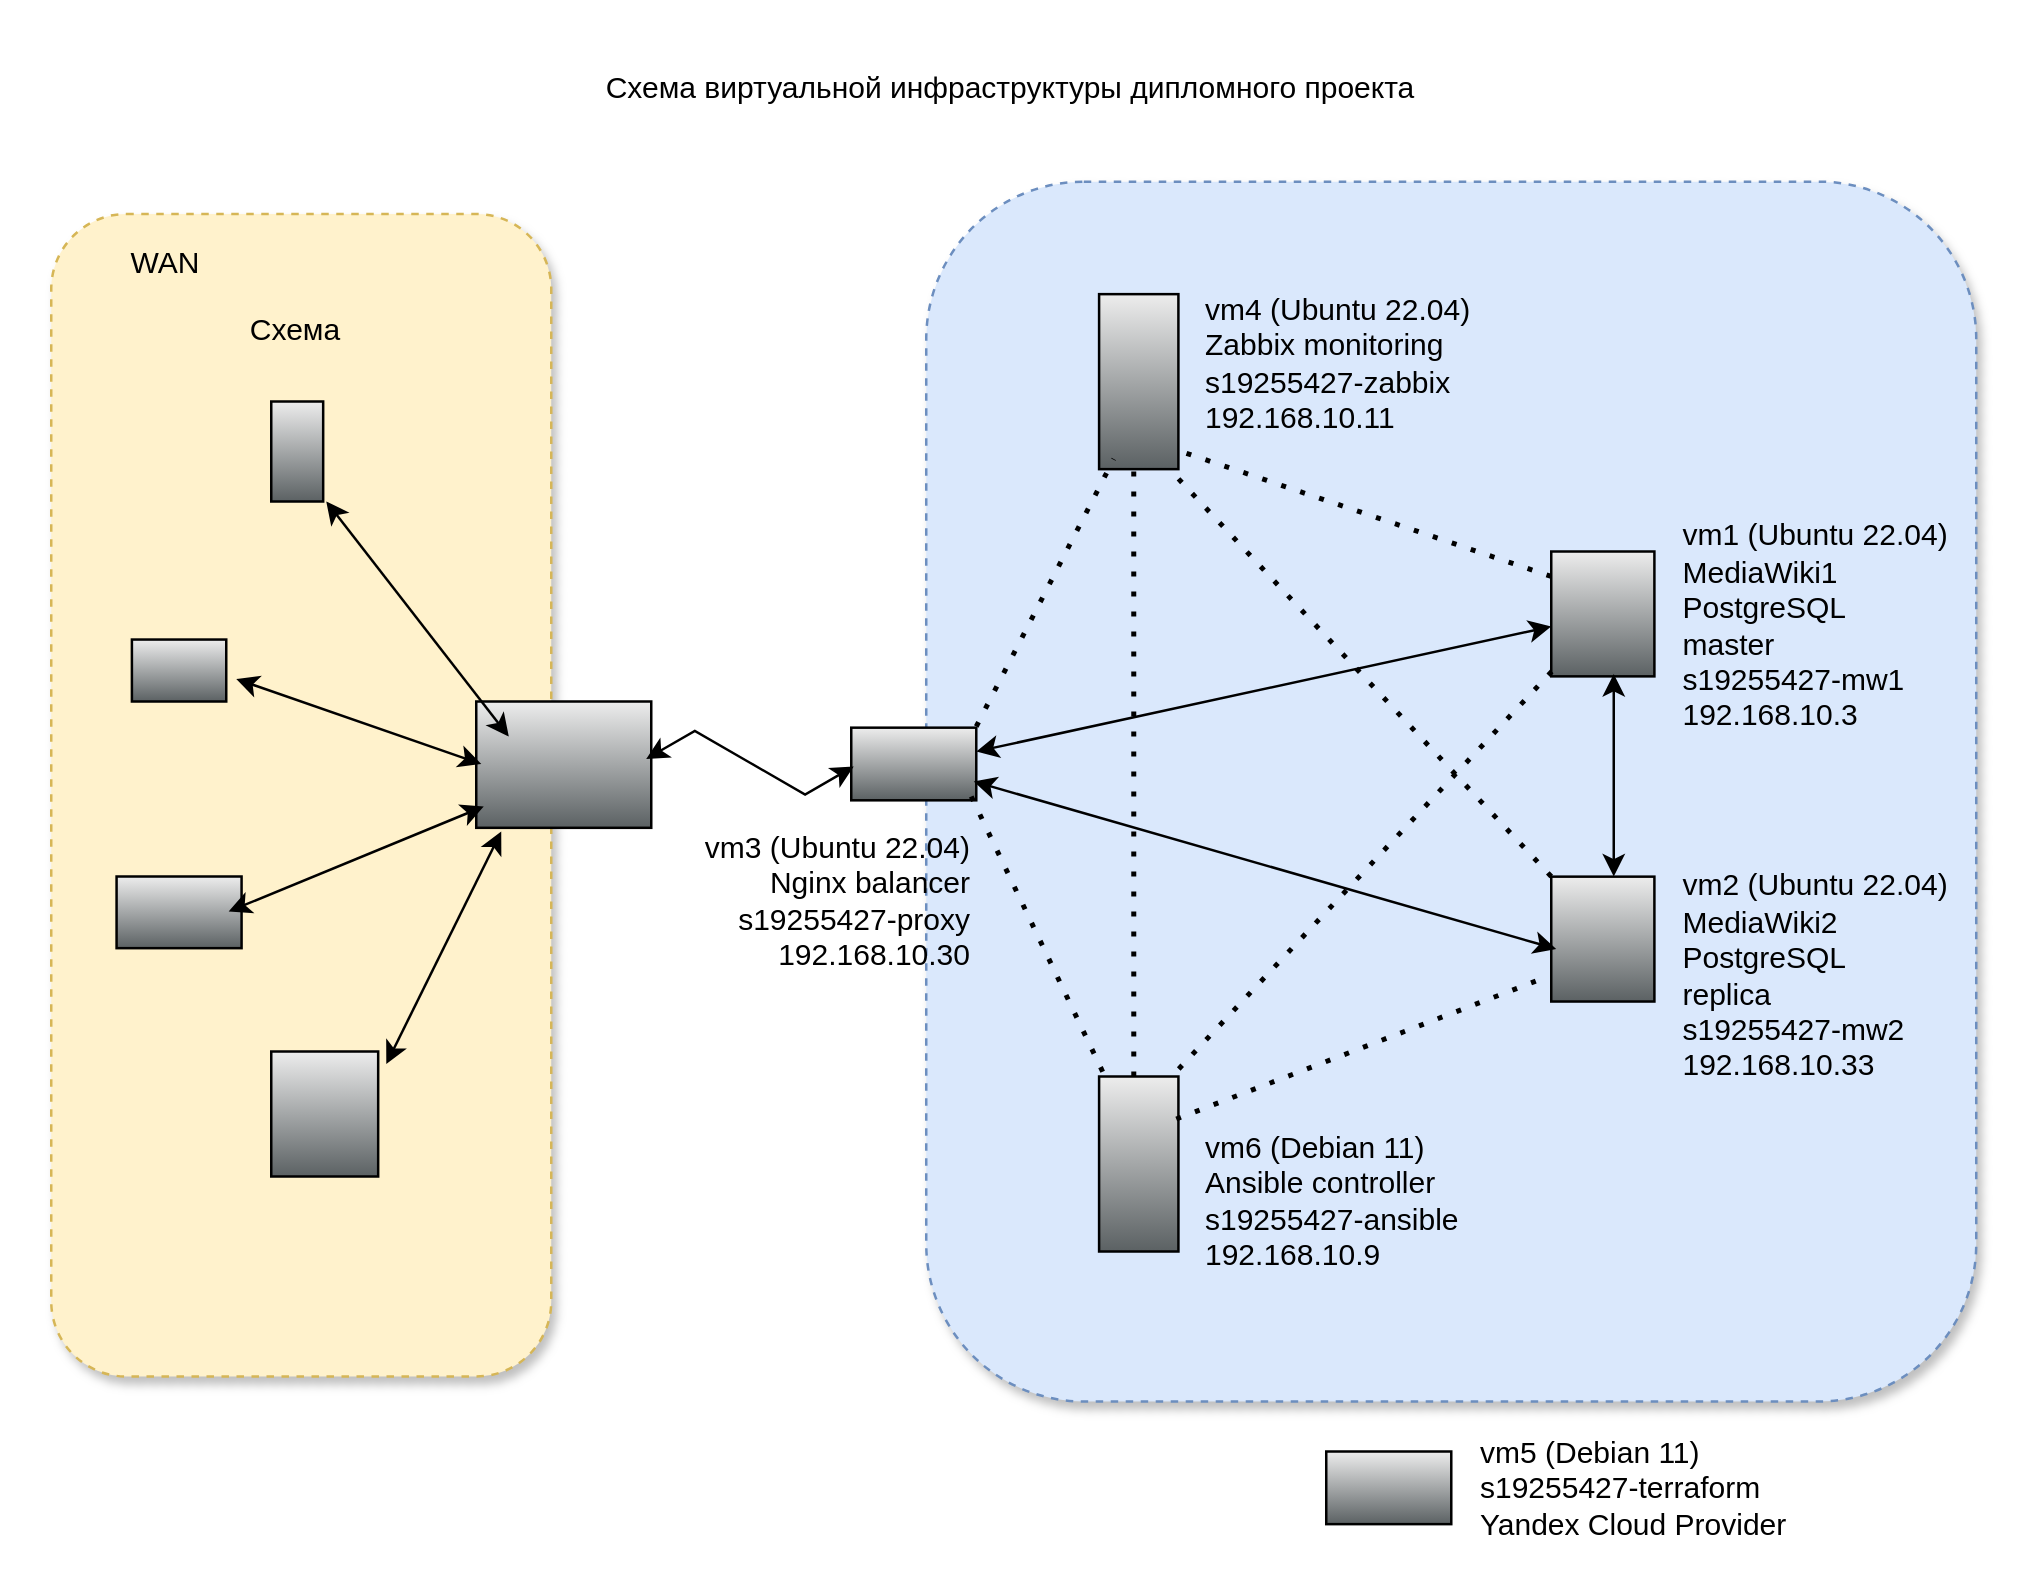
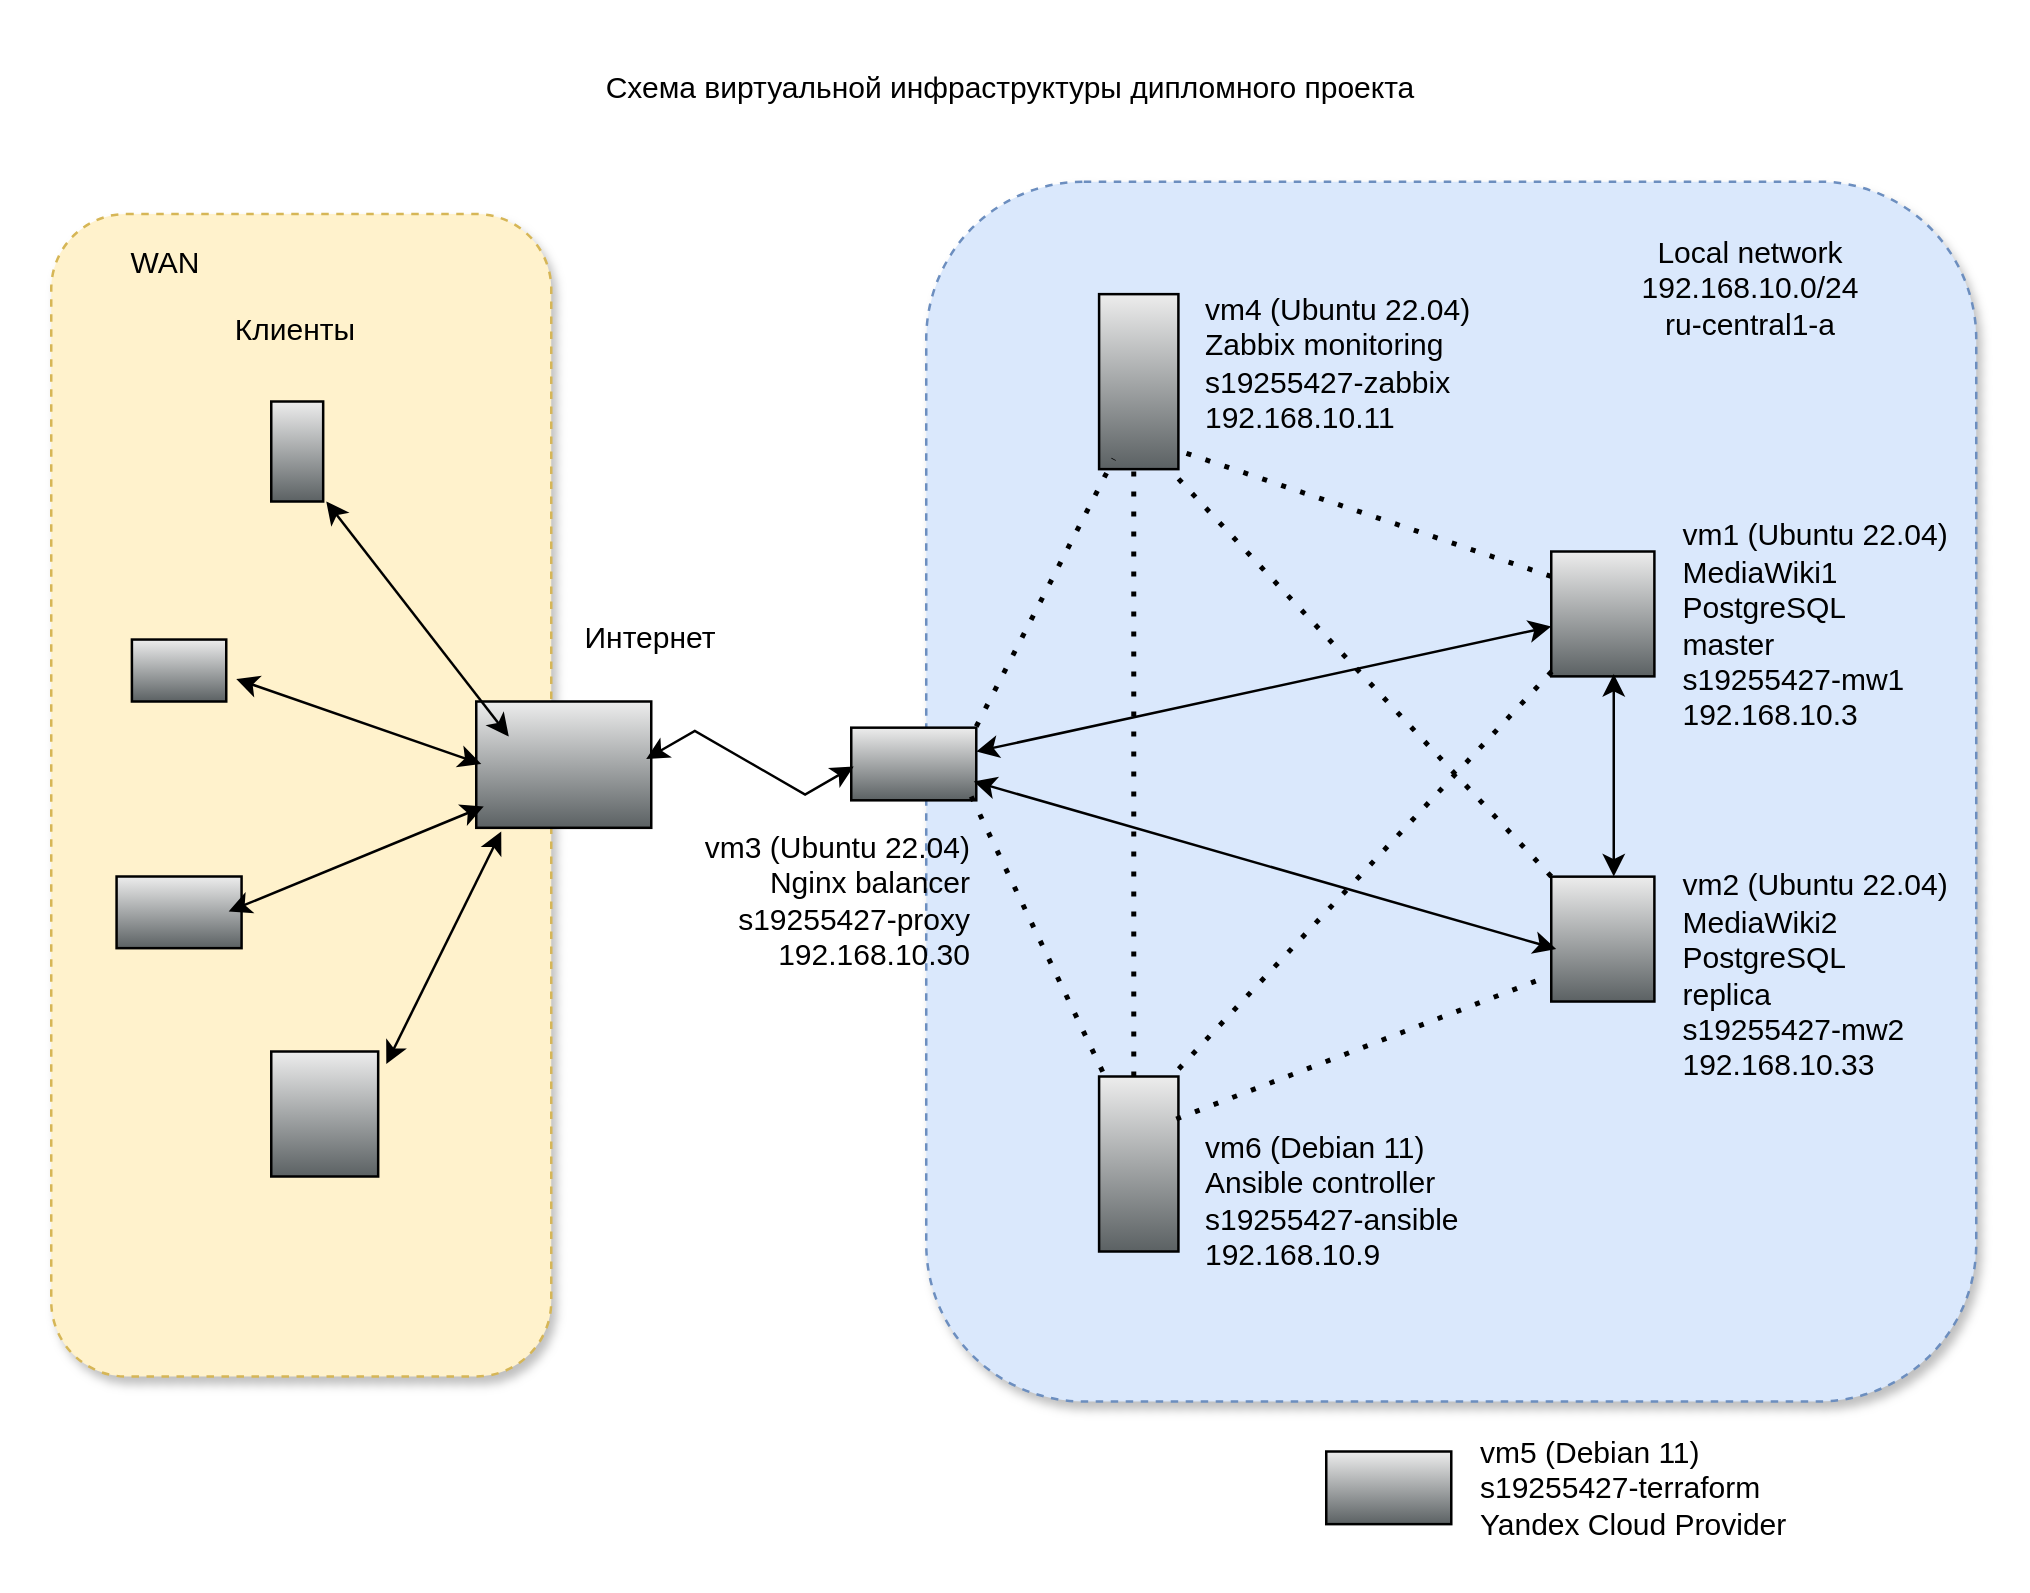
none -> (1751, 289)
(296, 331) -> (296, 331)
none -> (651, 639)
